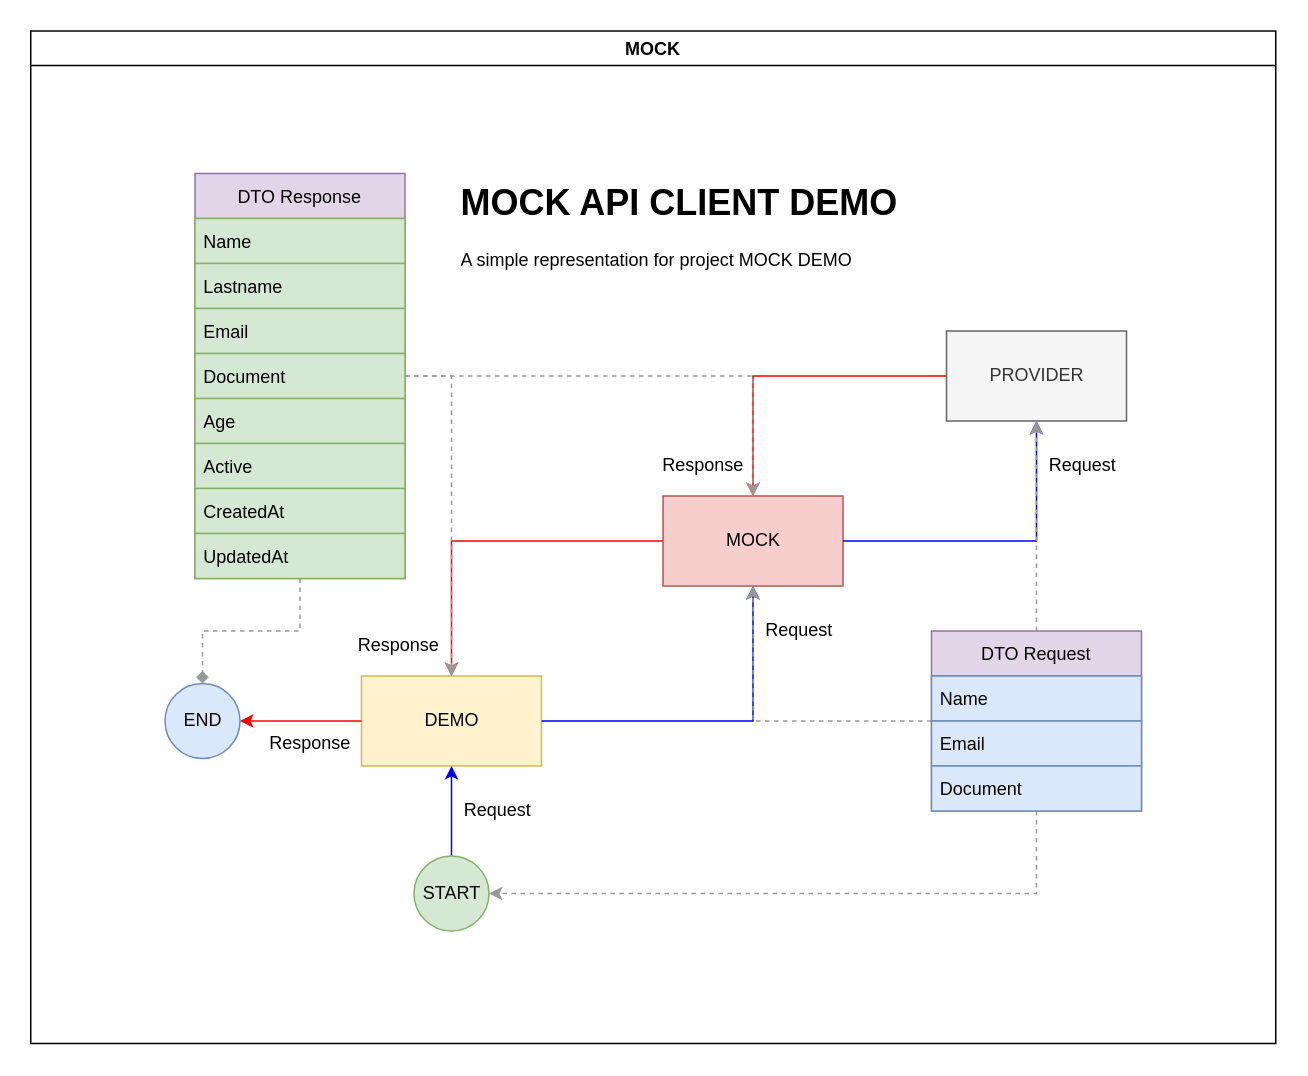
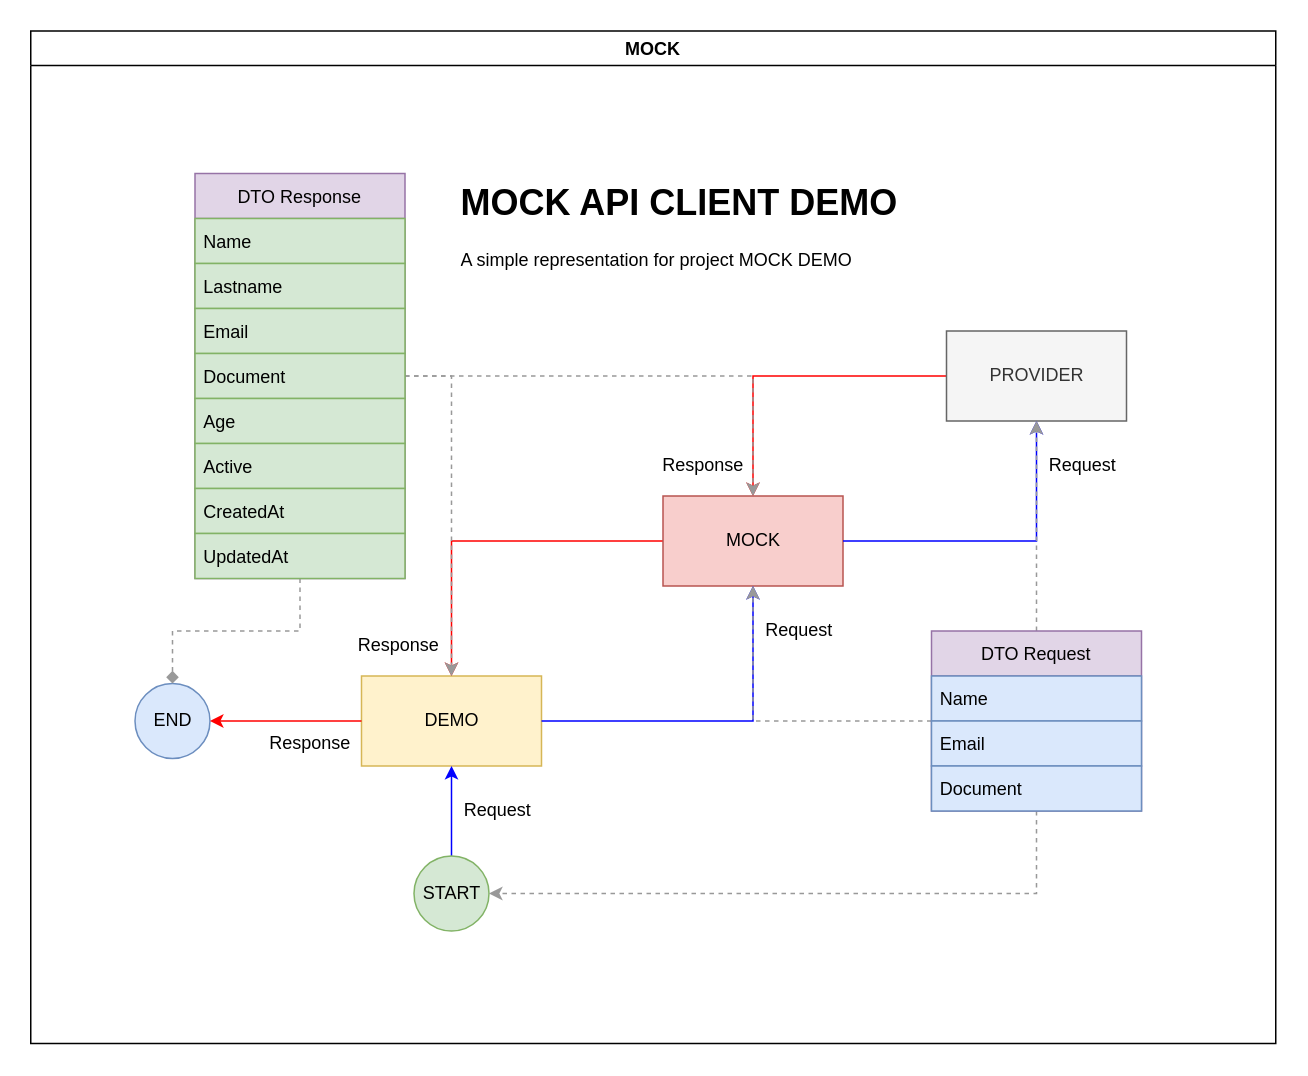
(203, 721) -> (173, 721)
